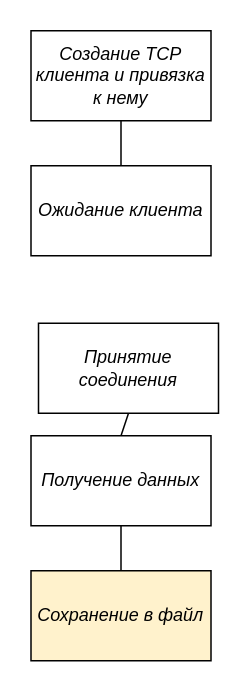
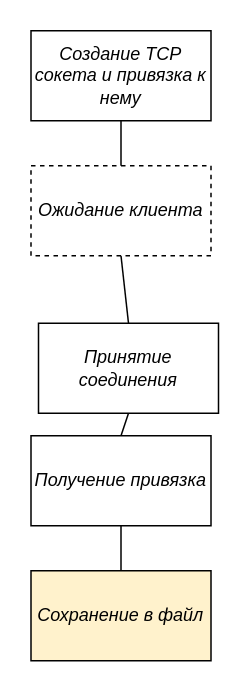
(121, 76) -> (121, 76)
(121, 211) -> (121, 211)
none -> (125, 290)
(121, 481) -> (121, 481)
